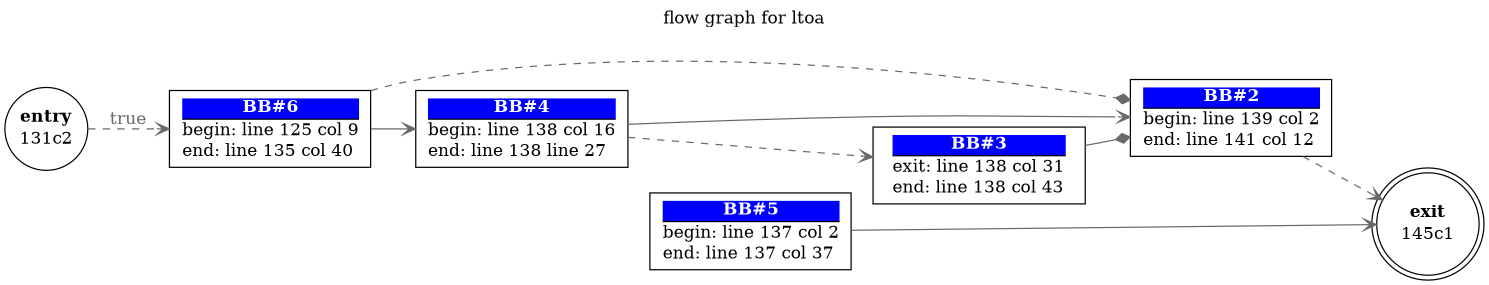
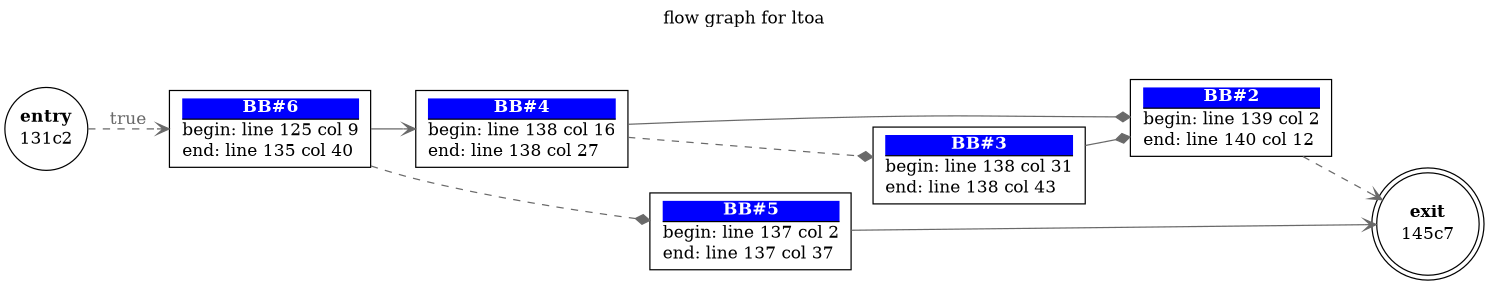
(743, 63) -> (502, 197)
(872, 117) -> (872, 117)
(1229, 140) -> (1229, 140)
(744, 147) -> (744, 147)
(518, 151) -> (514, 151)
(979, 167) -> (979, 167)
(1428, 234) -> (1428, 234)
